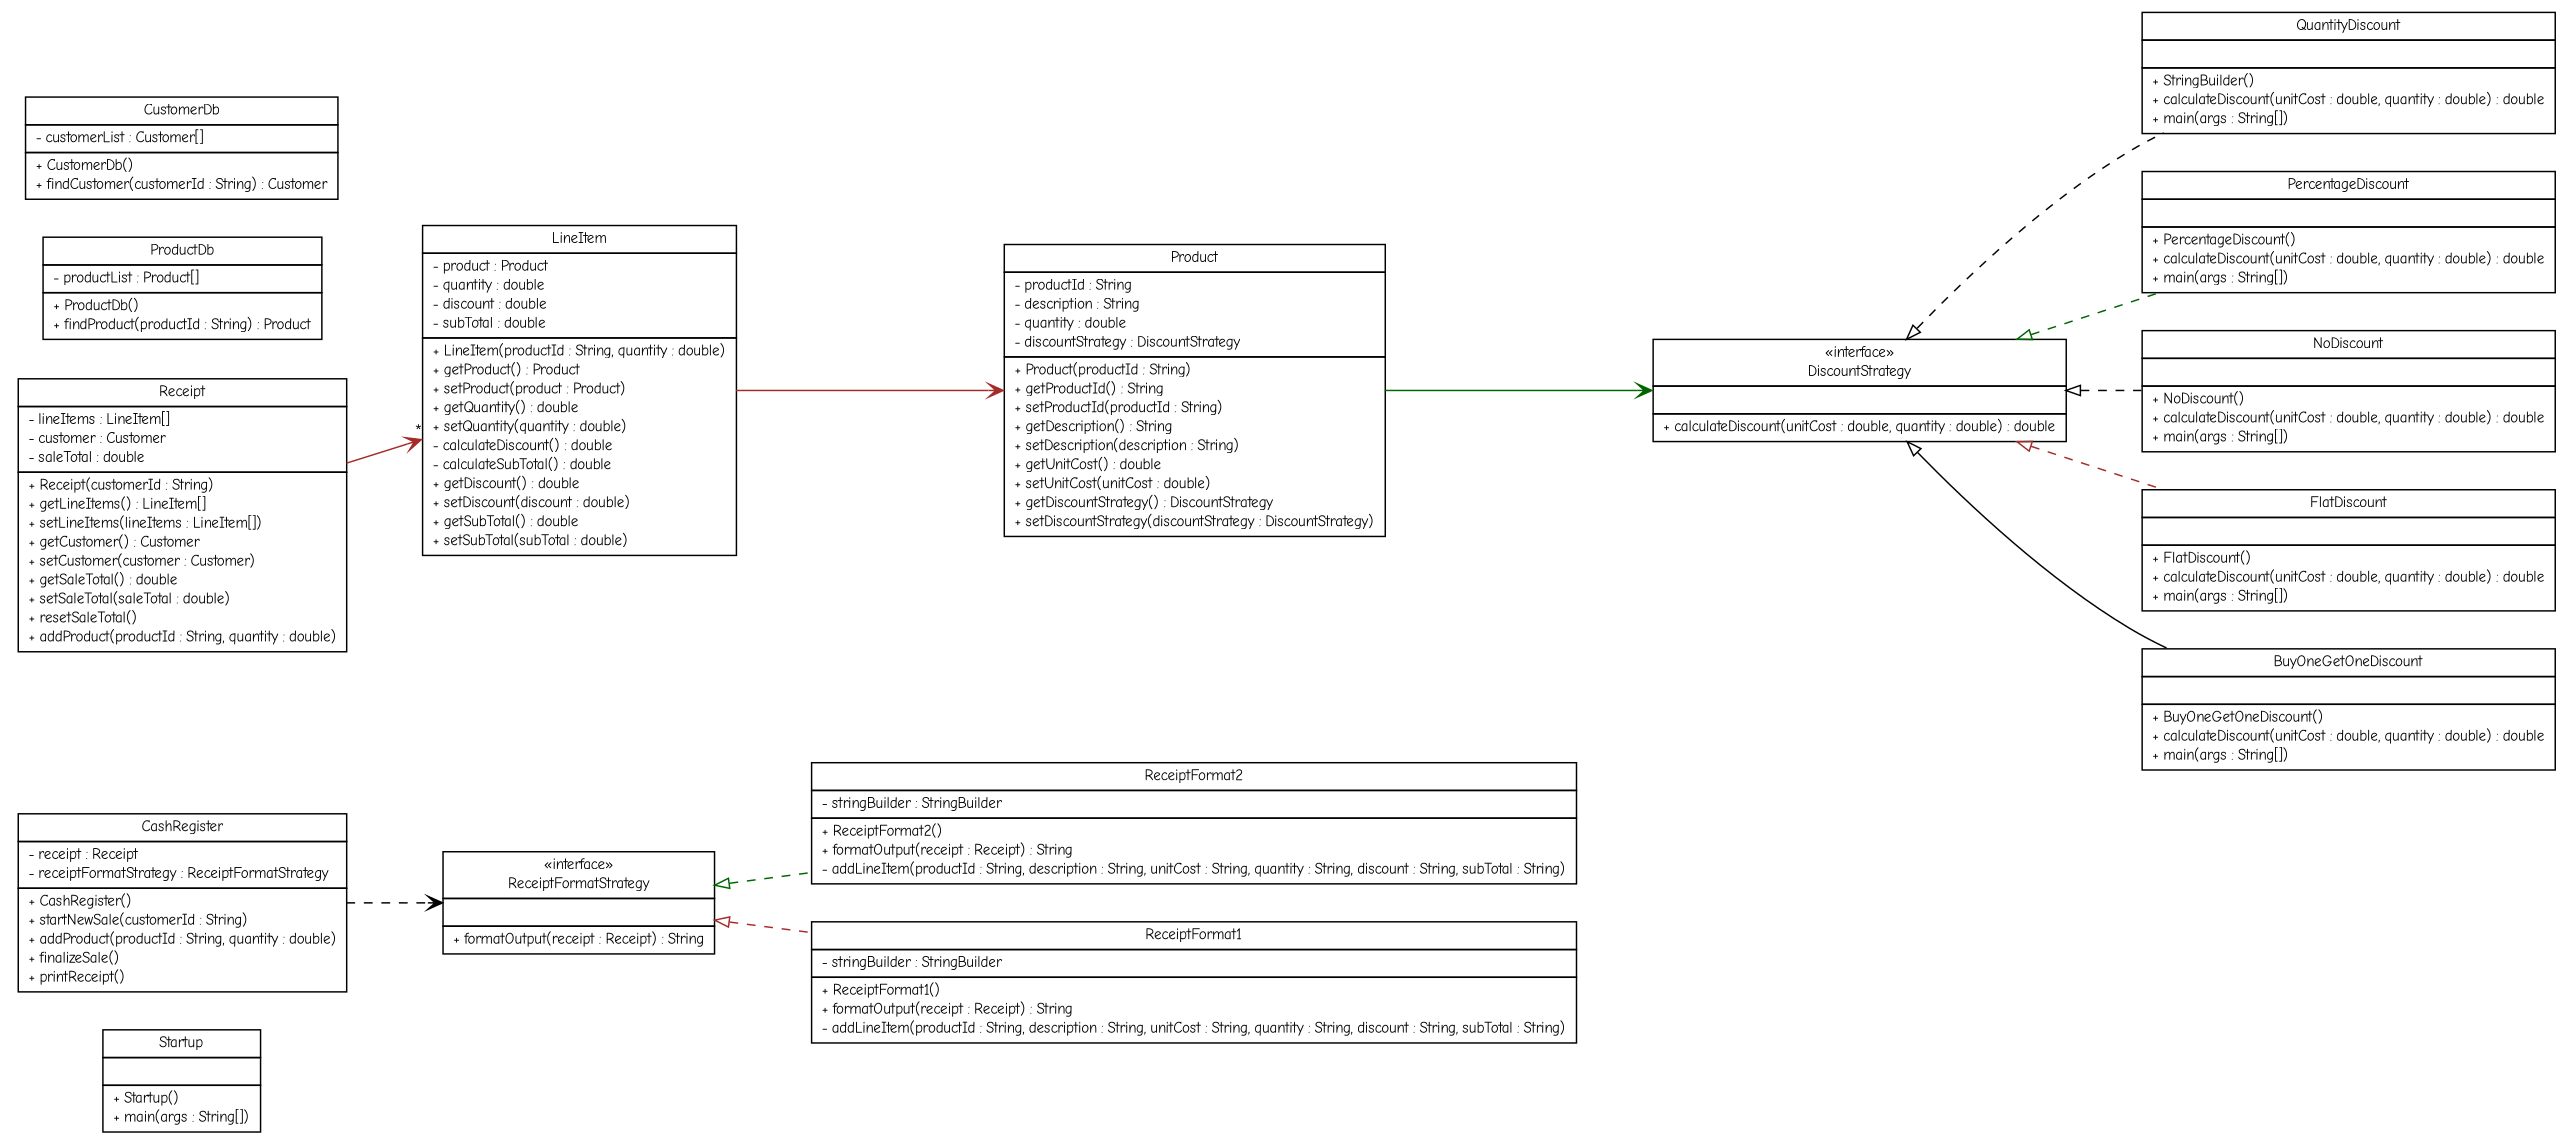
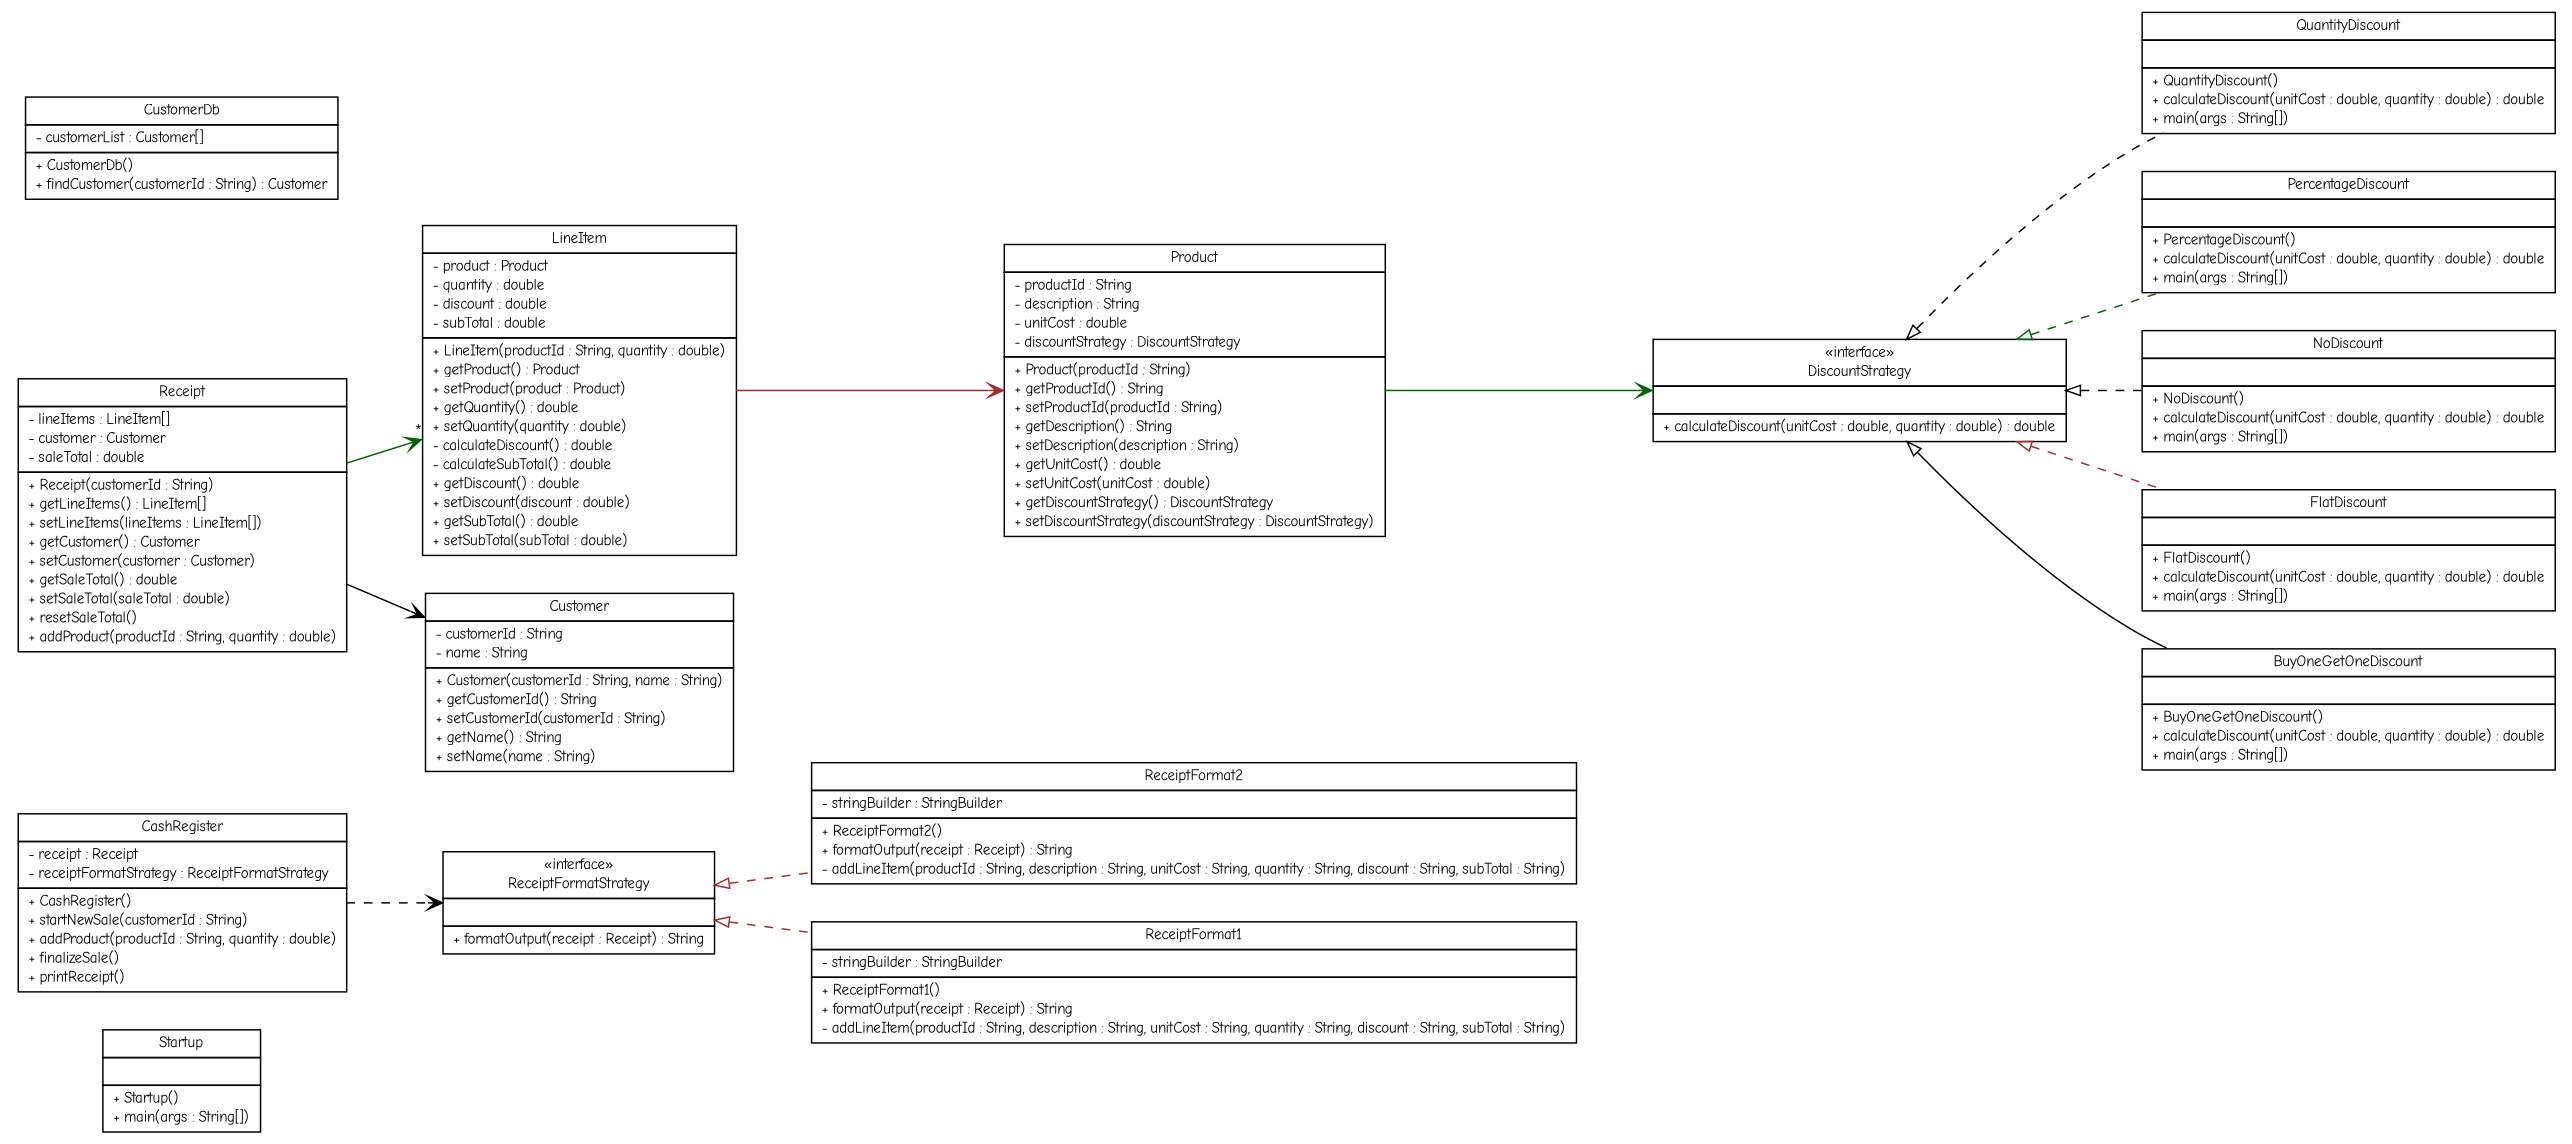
(2203, 81) -> (2216, 81)
(182, 288) -> none
(1071, 323) -> (1071, 323)
(377, 454) -> (377, 454)
none -> (579, 682)
(771, 878) -> (771, 878)
